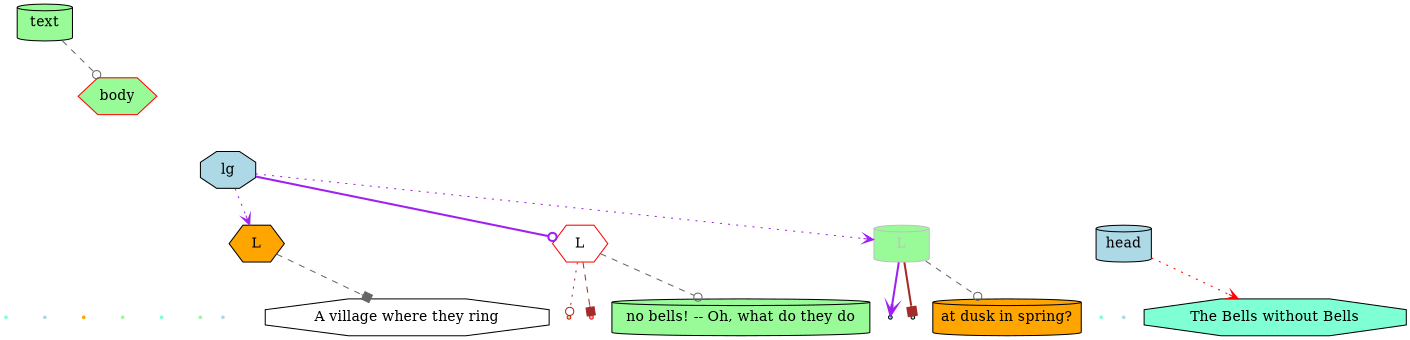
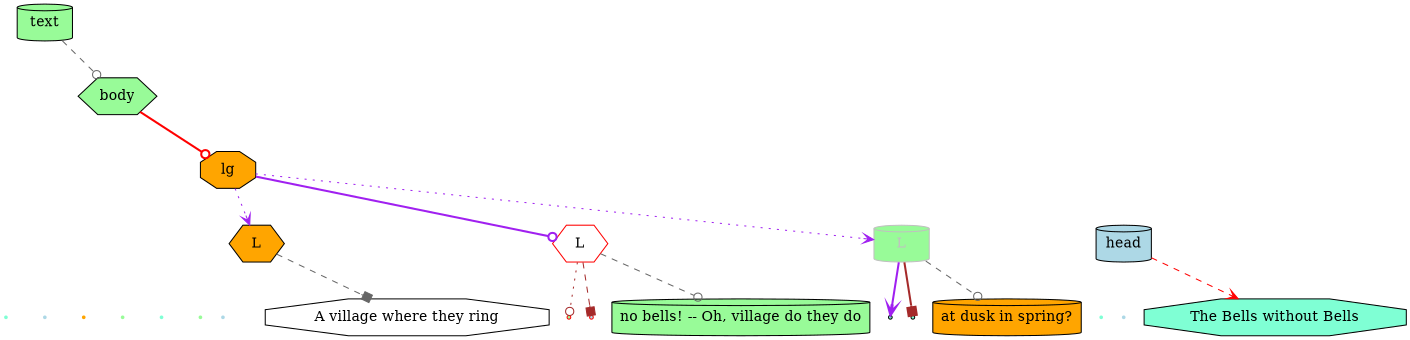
(118, 96) -> (118, 96)
none -> (171, 132)
(228, 170) -> (228, 170)
(1190, 276) -> (1190, 276)
(741, 317) -> (741, 317)
